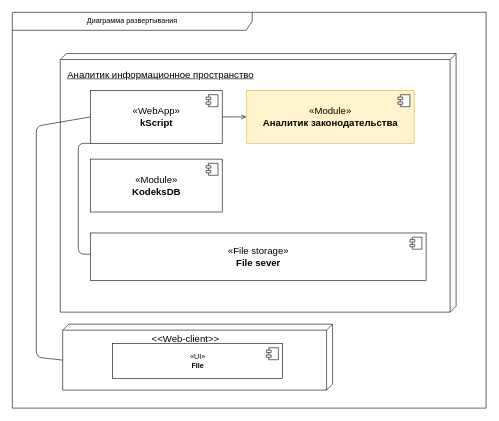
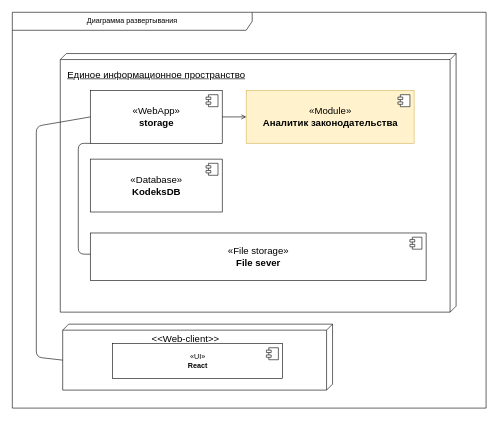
(162, 75) -> (156, 75)
(157, 117) -> (157, 117)
(157, 186) -> (157, 186)
(198, 361) -> (198, 361)
